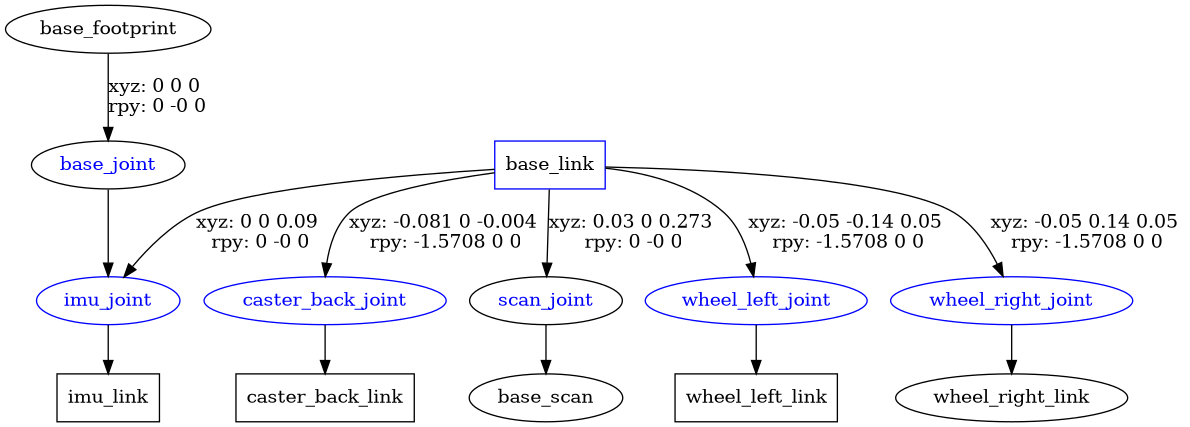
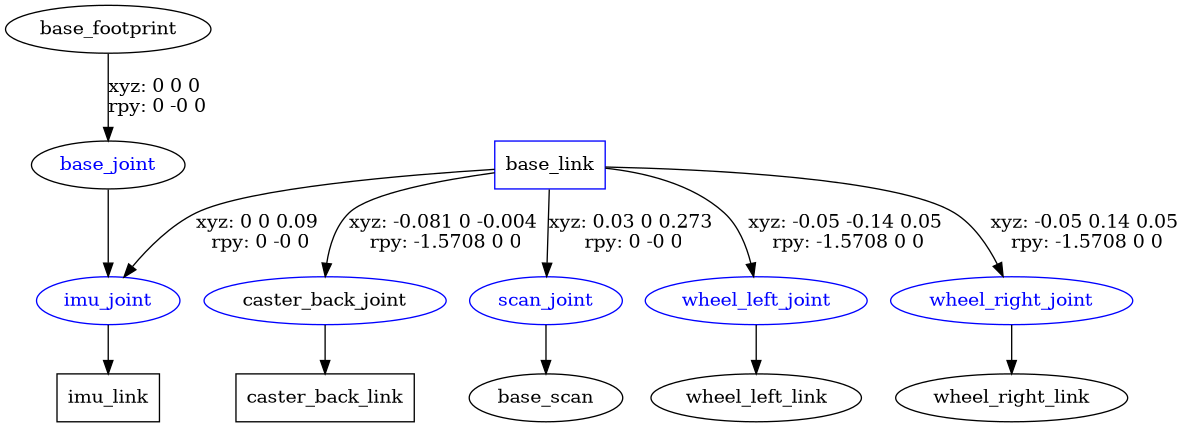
(325, 301) -> (325, 301)
(546, 301) -> (546, 301)
(756, 398) -> (756, 398)
